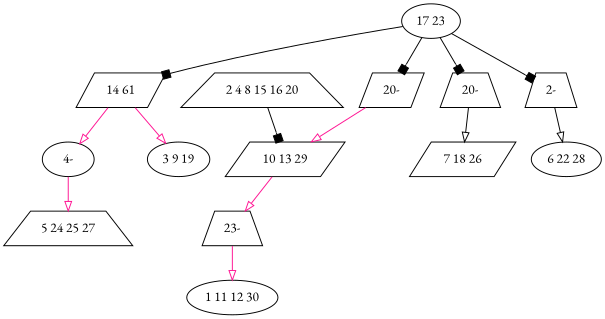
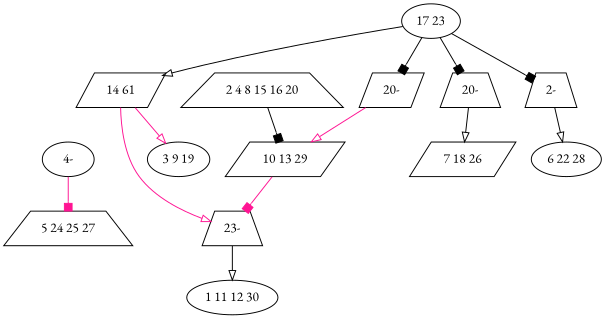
(287, 47) -> (287, 47)
(97, 122) -> (141, 178)
(68, 189) -> (68, 189)
(262, 190) -> (262, 190)
(232, 258) -> (232, 258)
